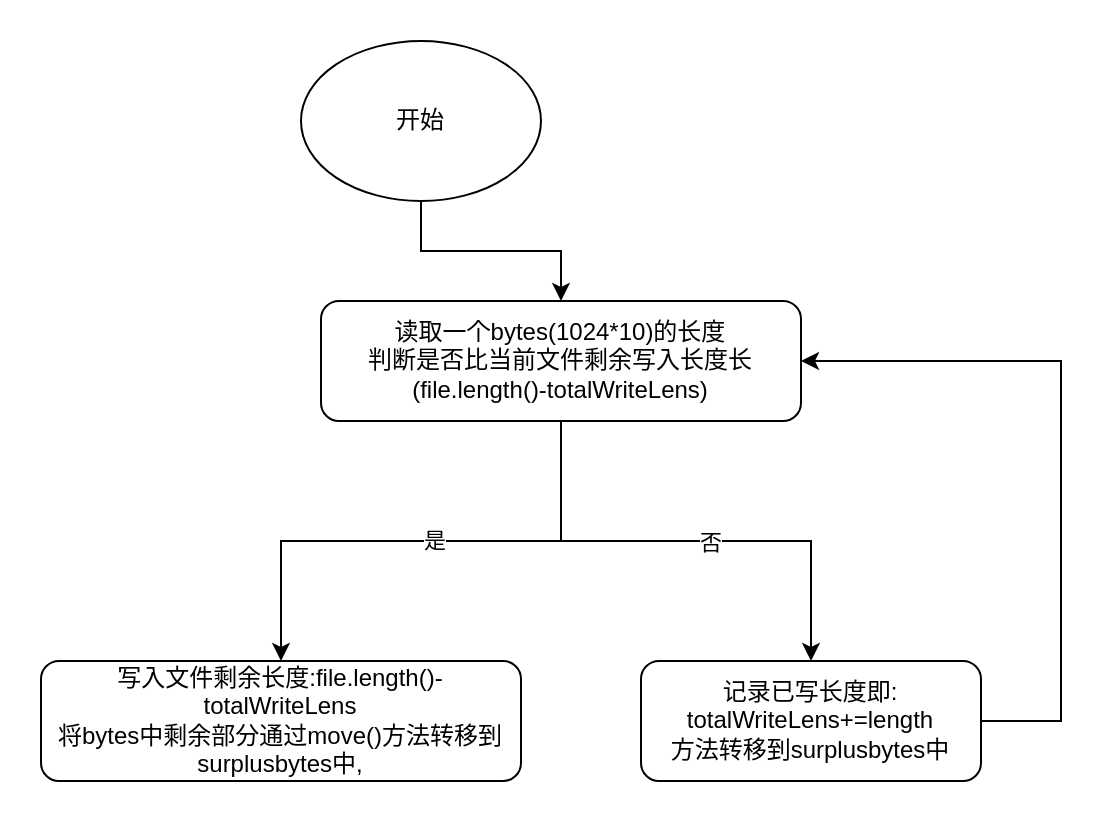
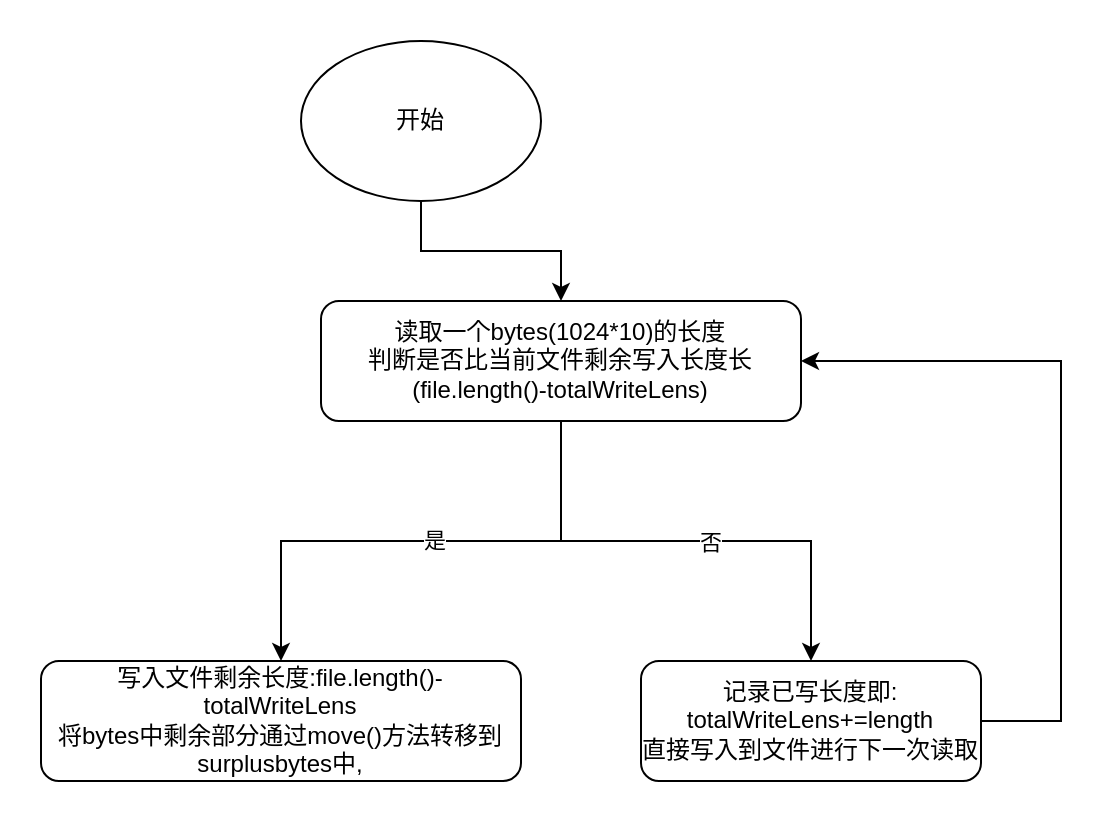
(811, 721) -> (811, 721)
